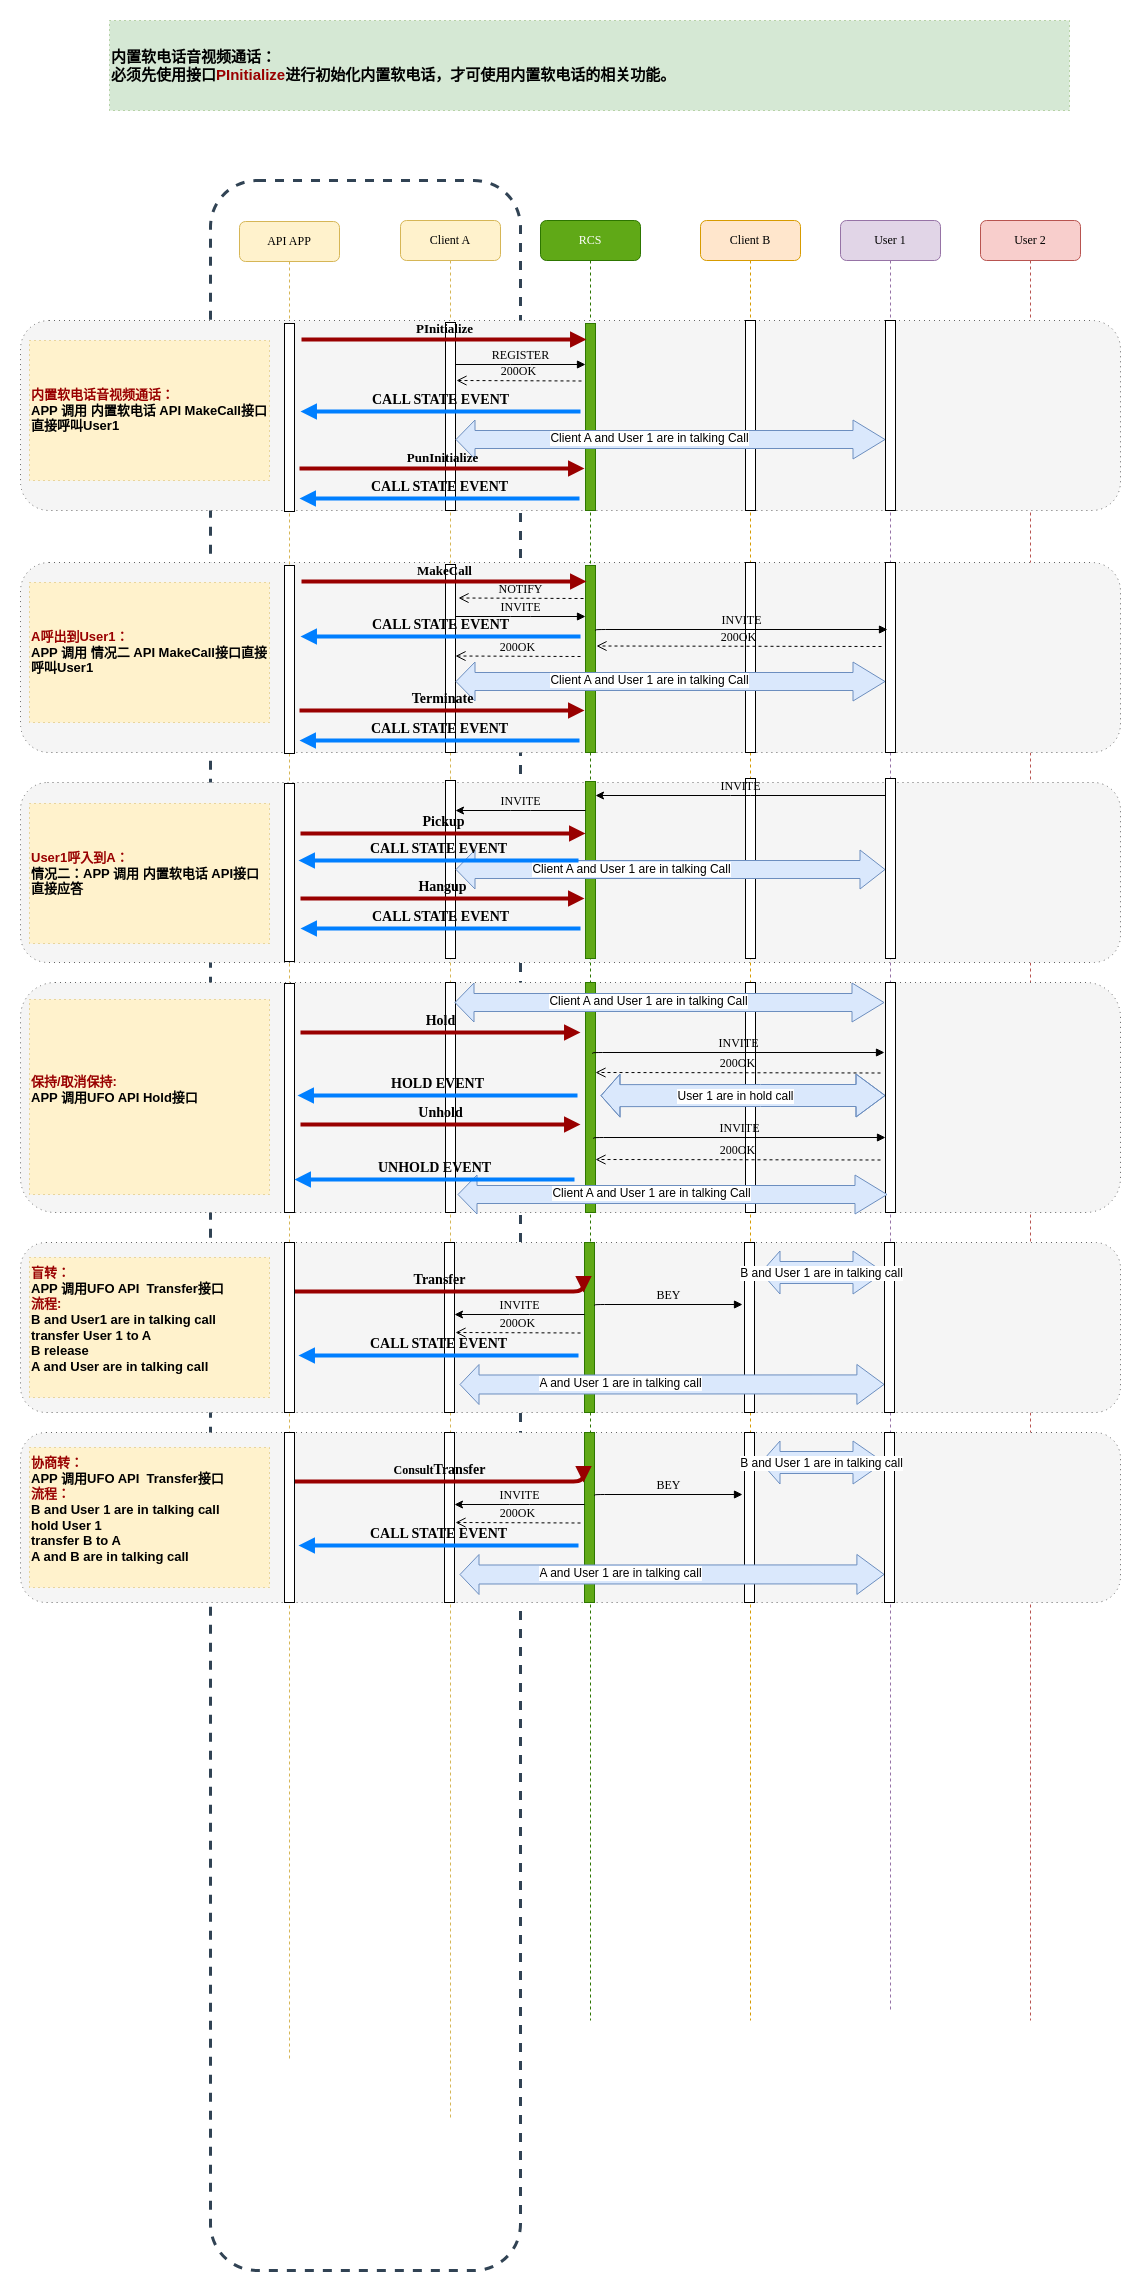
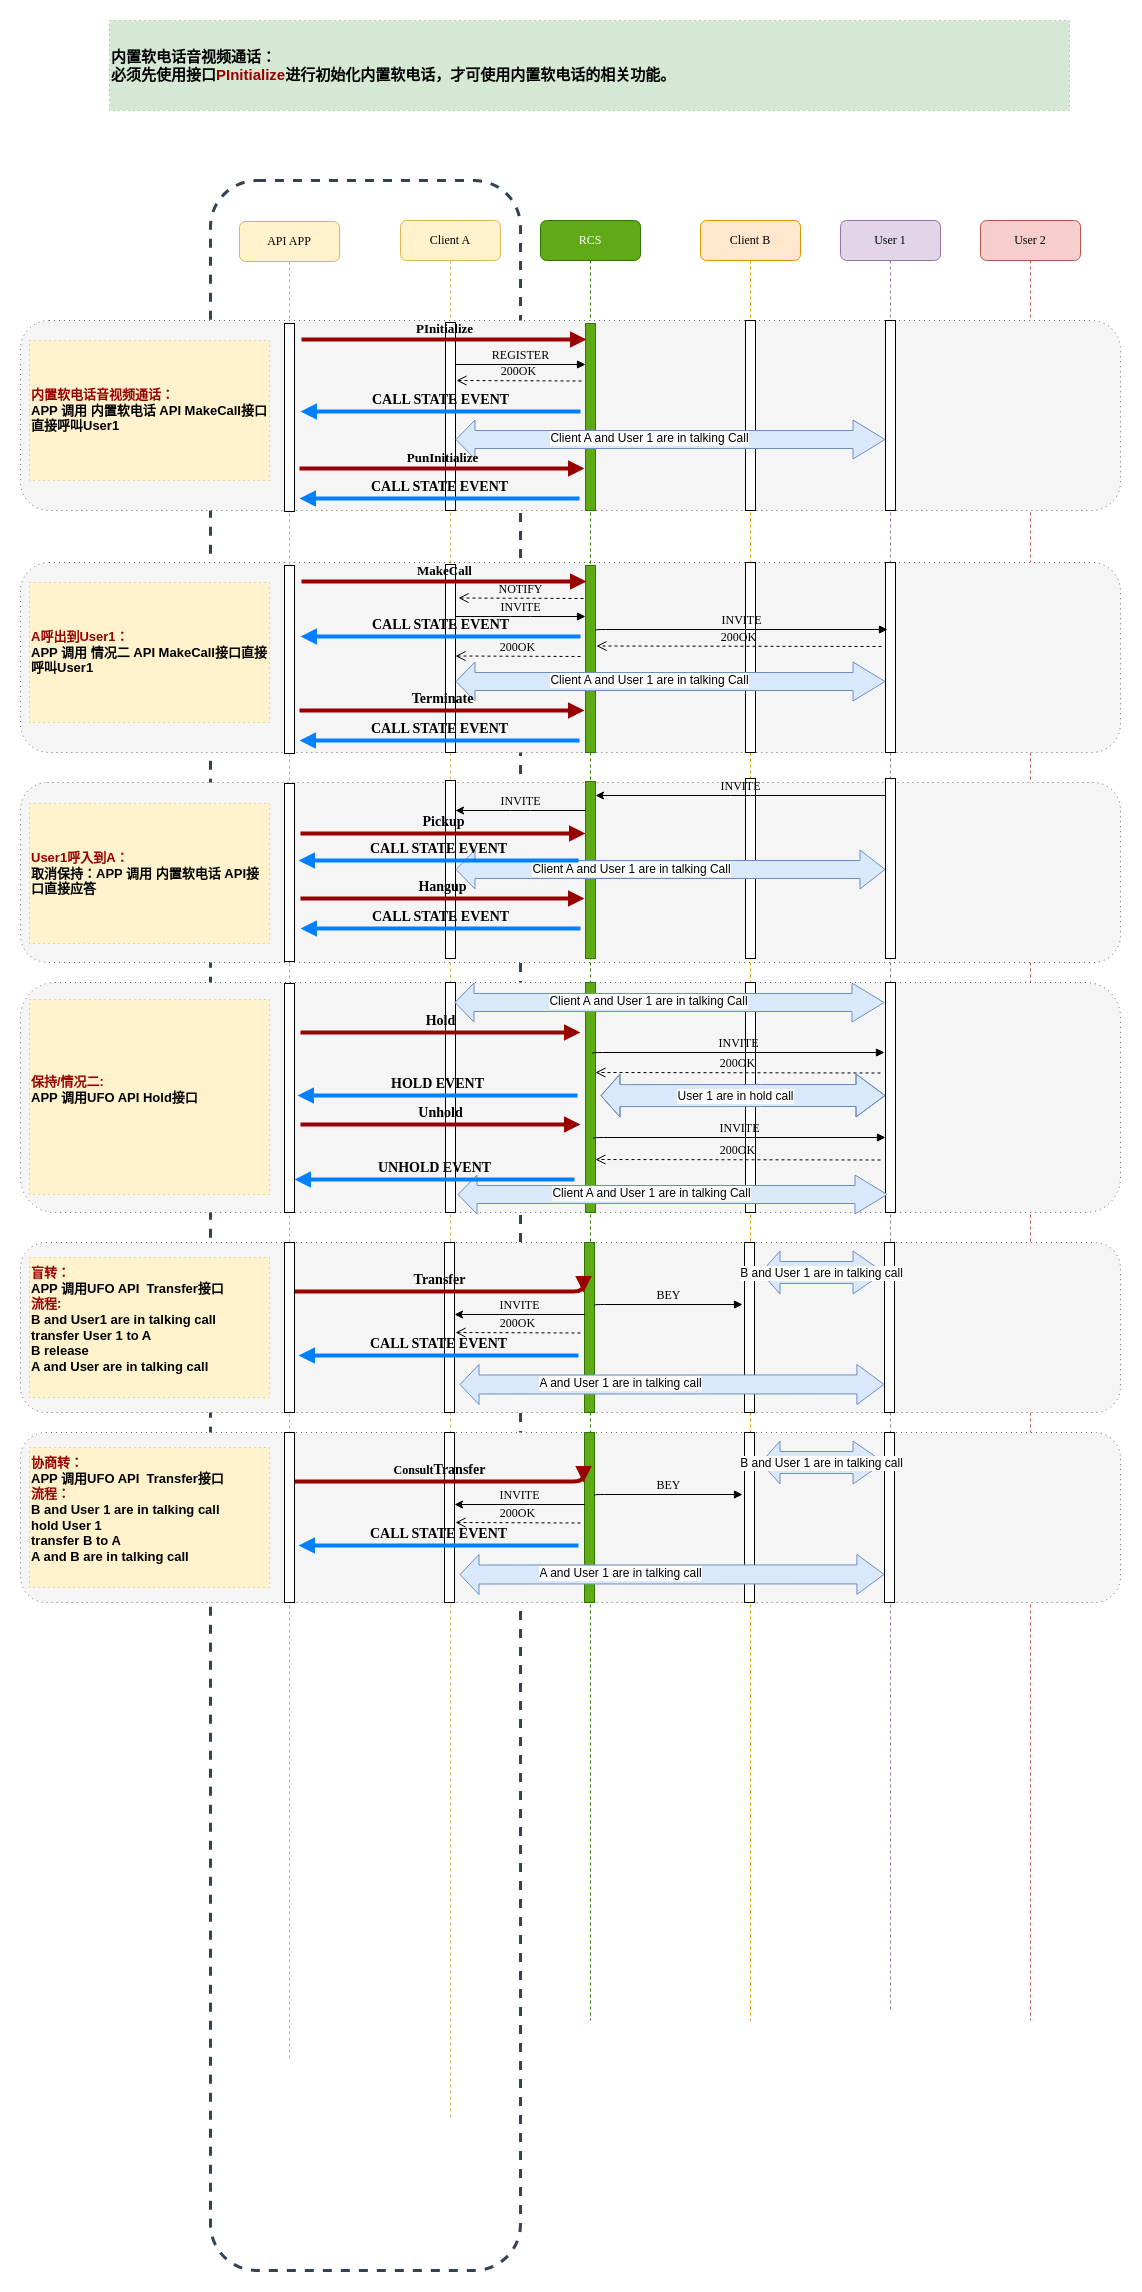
(151, 874) -> (151, 874)
(109, 1098) -> (109, 1098)
